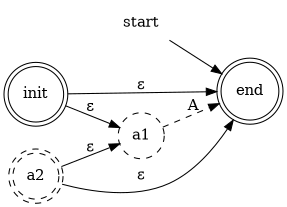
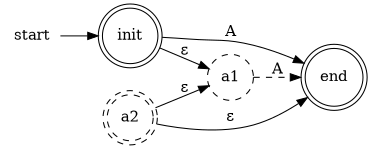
(191, 54) -> (74, 36)
(141, 85) -> (230, 32)
